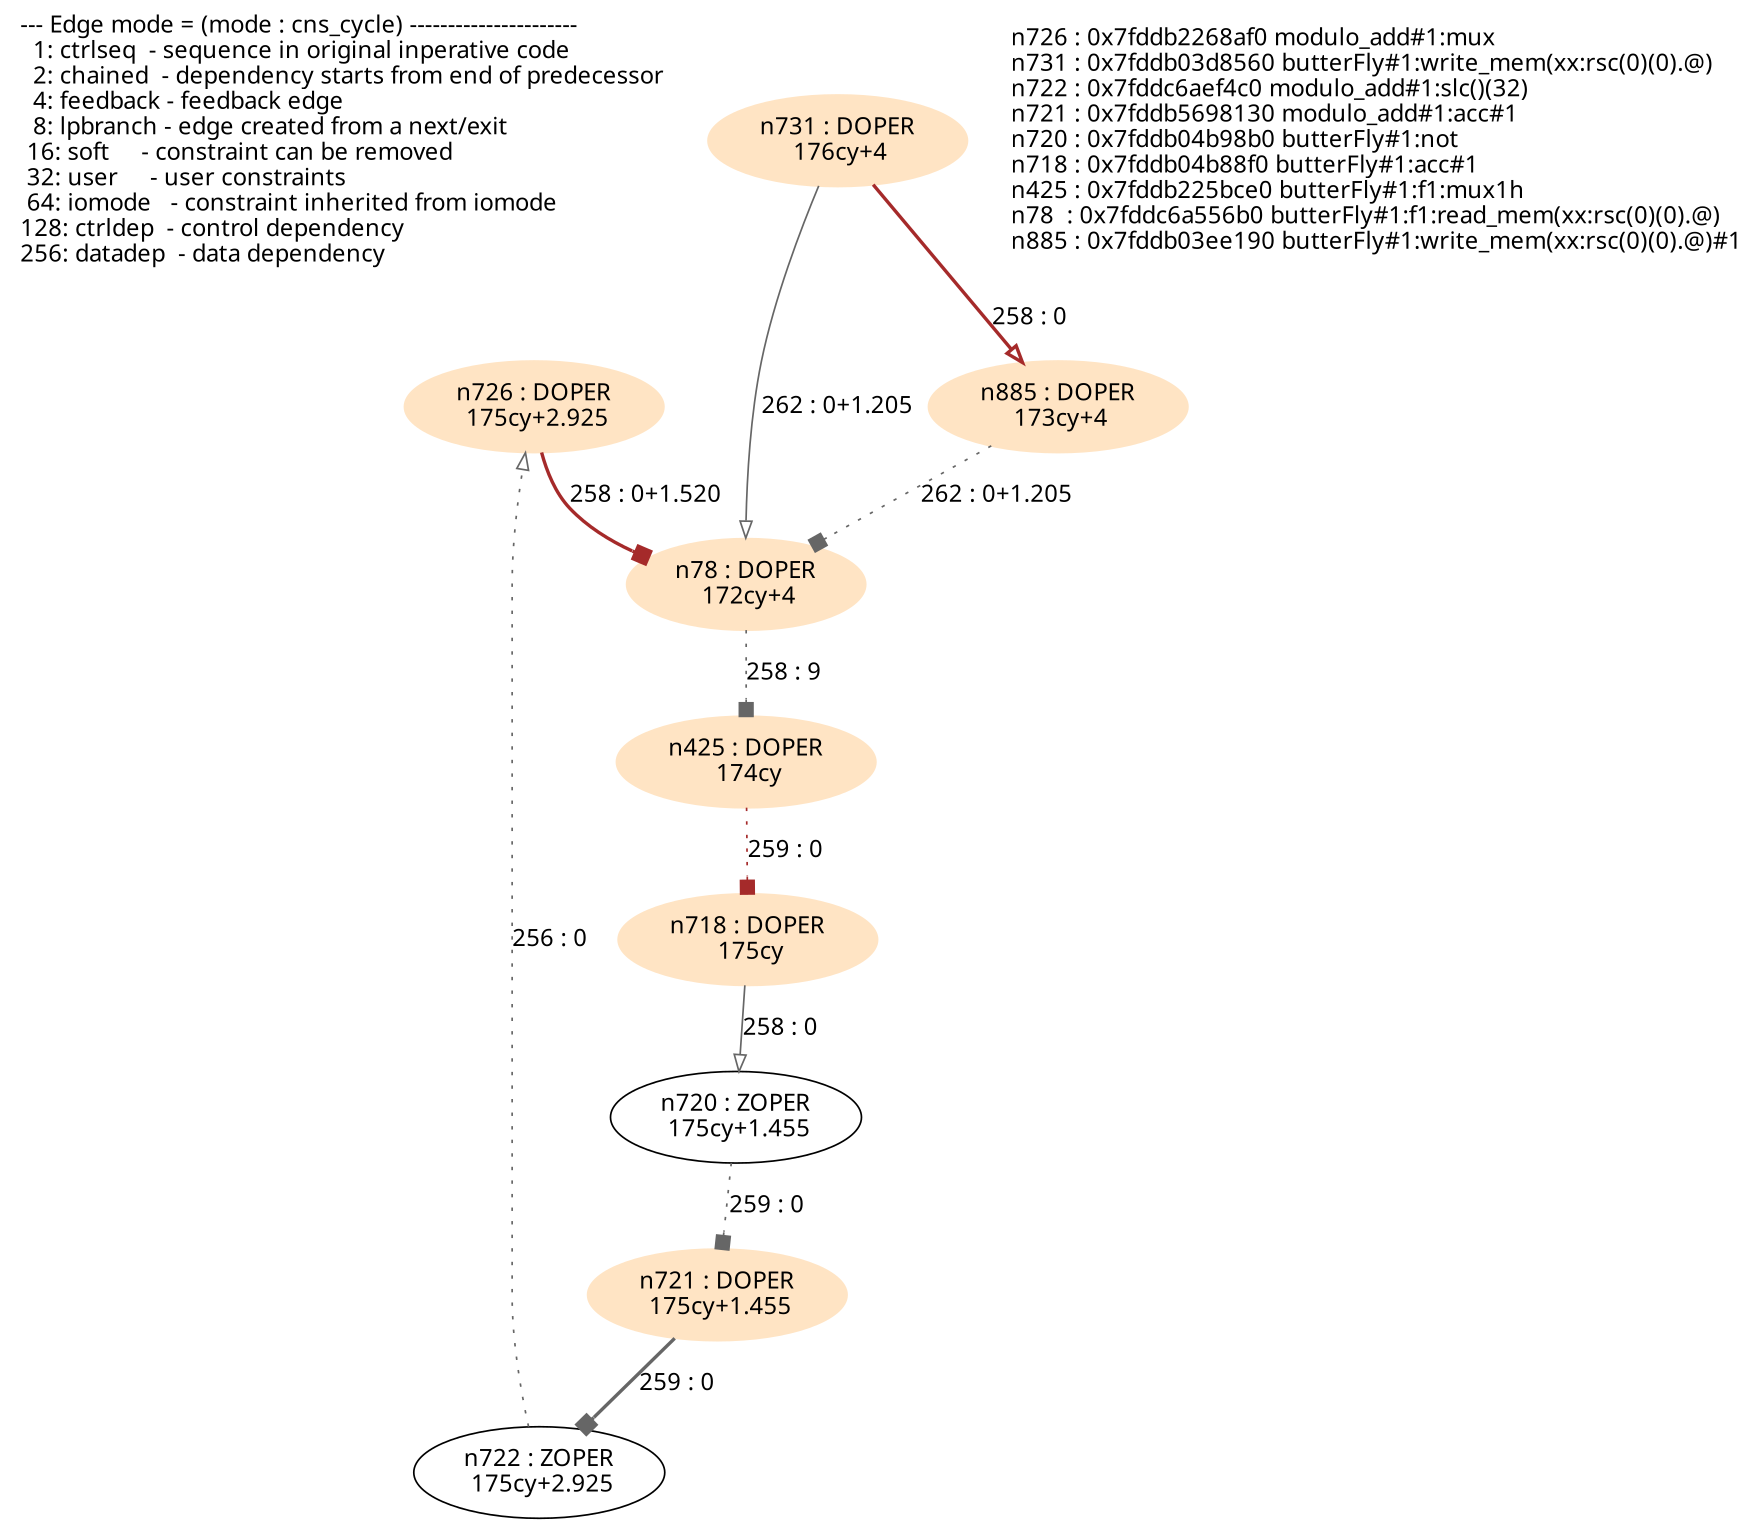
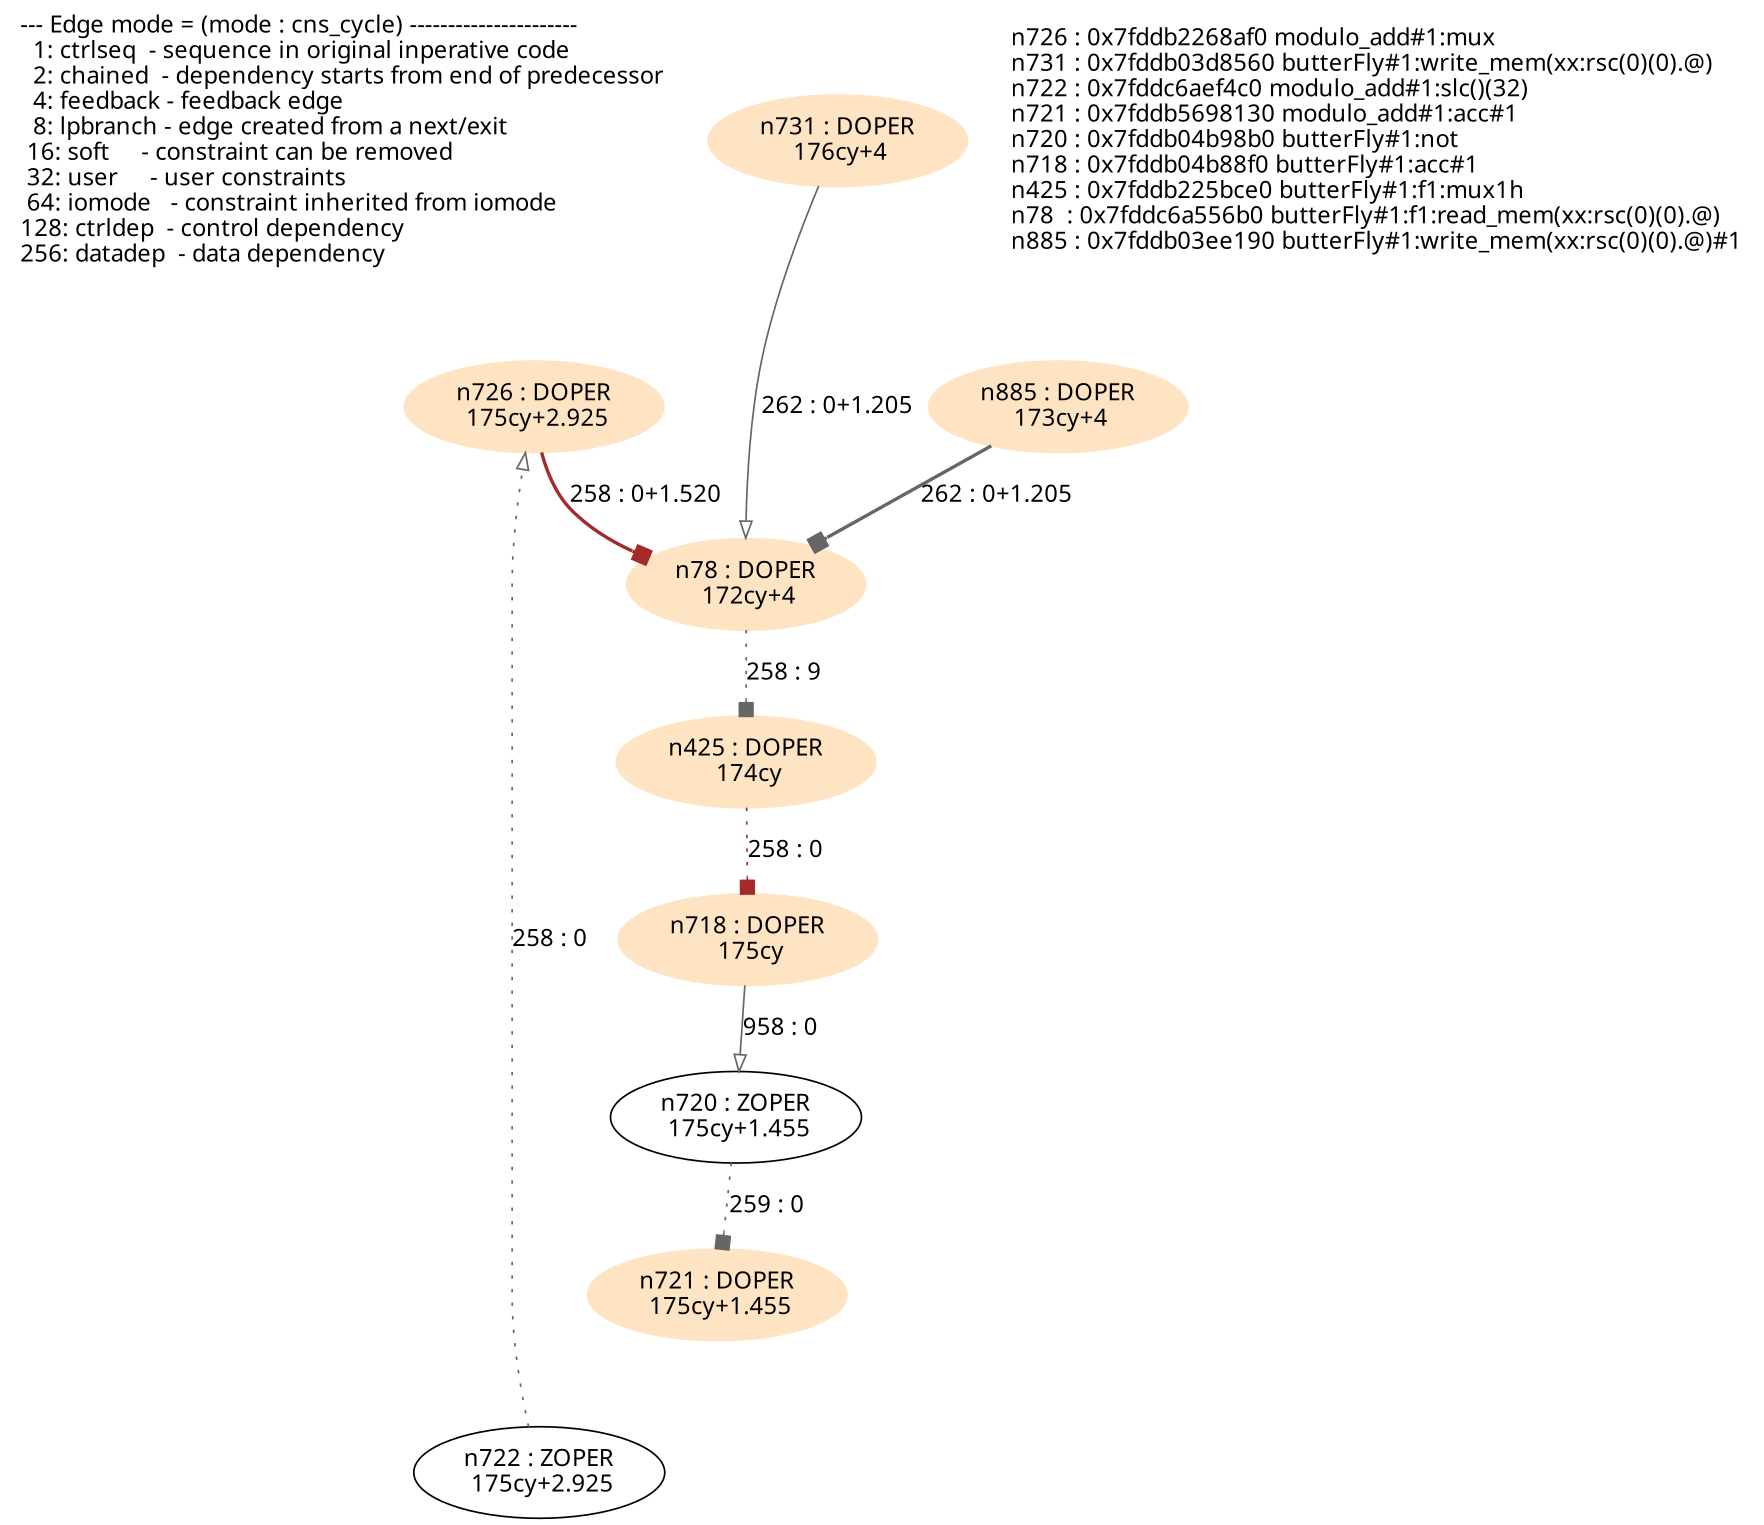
(942, 267) -> none
(909, 492) -> (909, 492)
(786, 851) -> (786, 851)
(550, 940) -> (550, 940)
(781, 1028) -> (781, 1028)
(634, 1378) -> none
